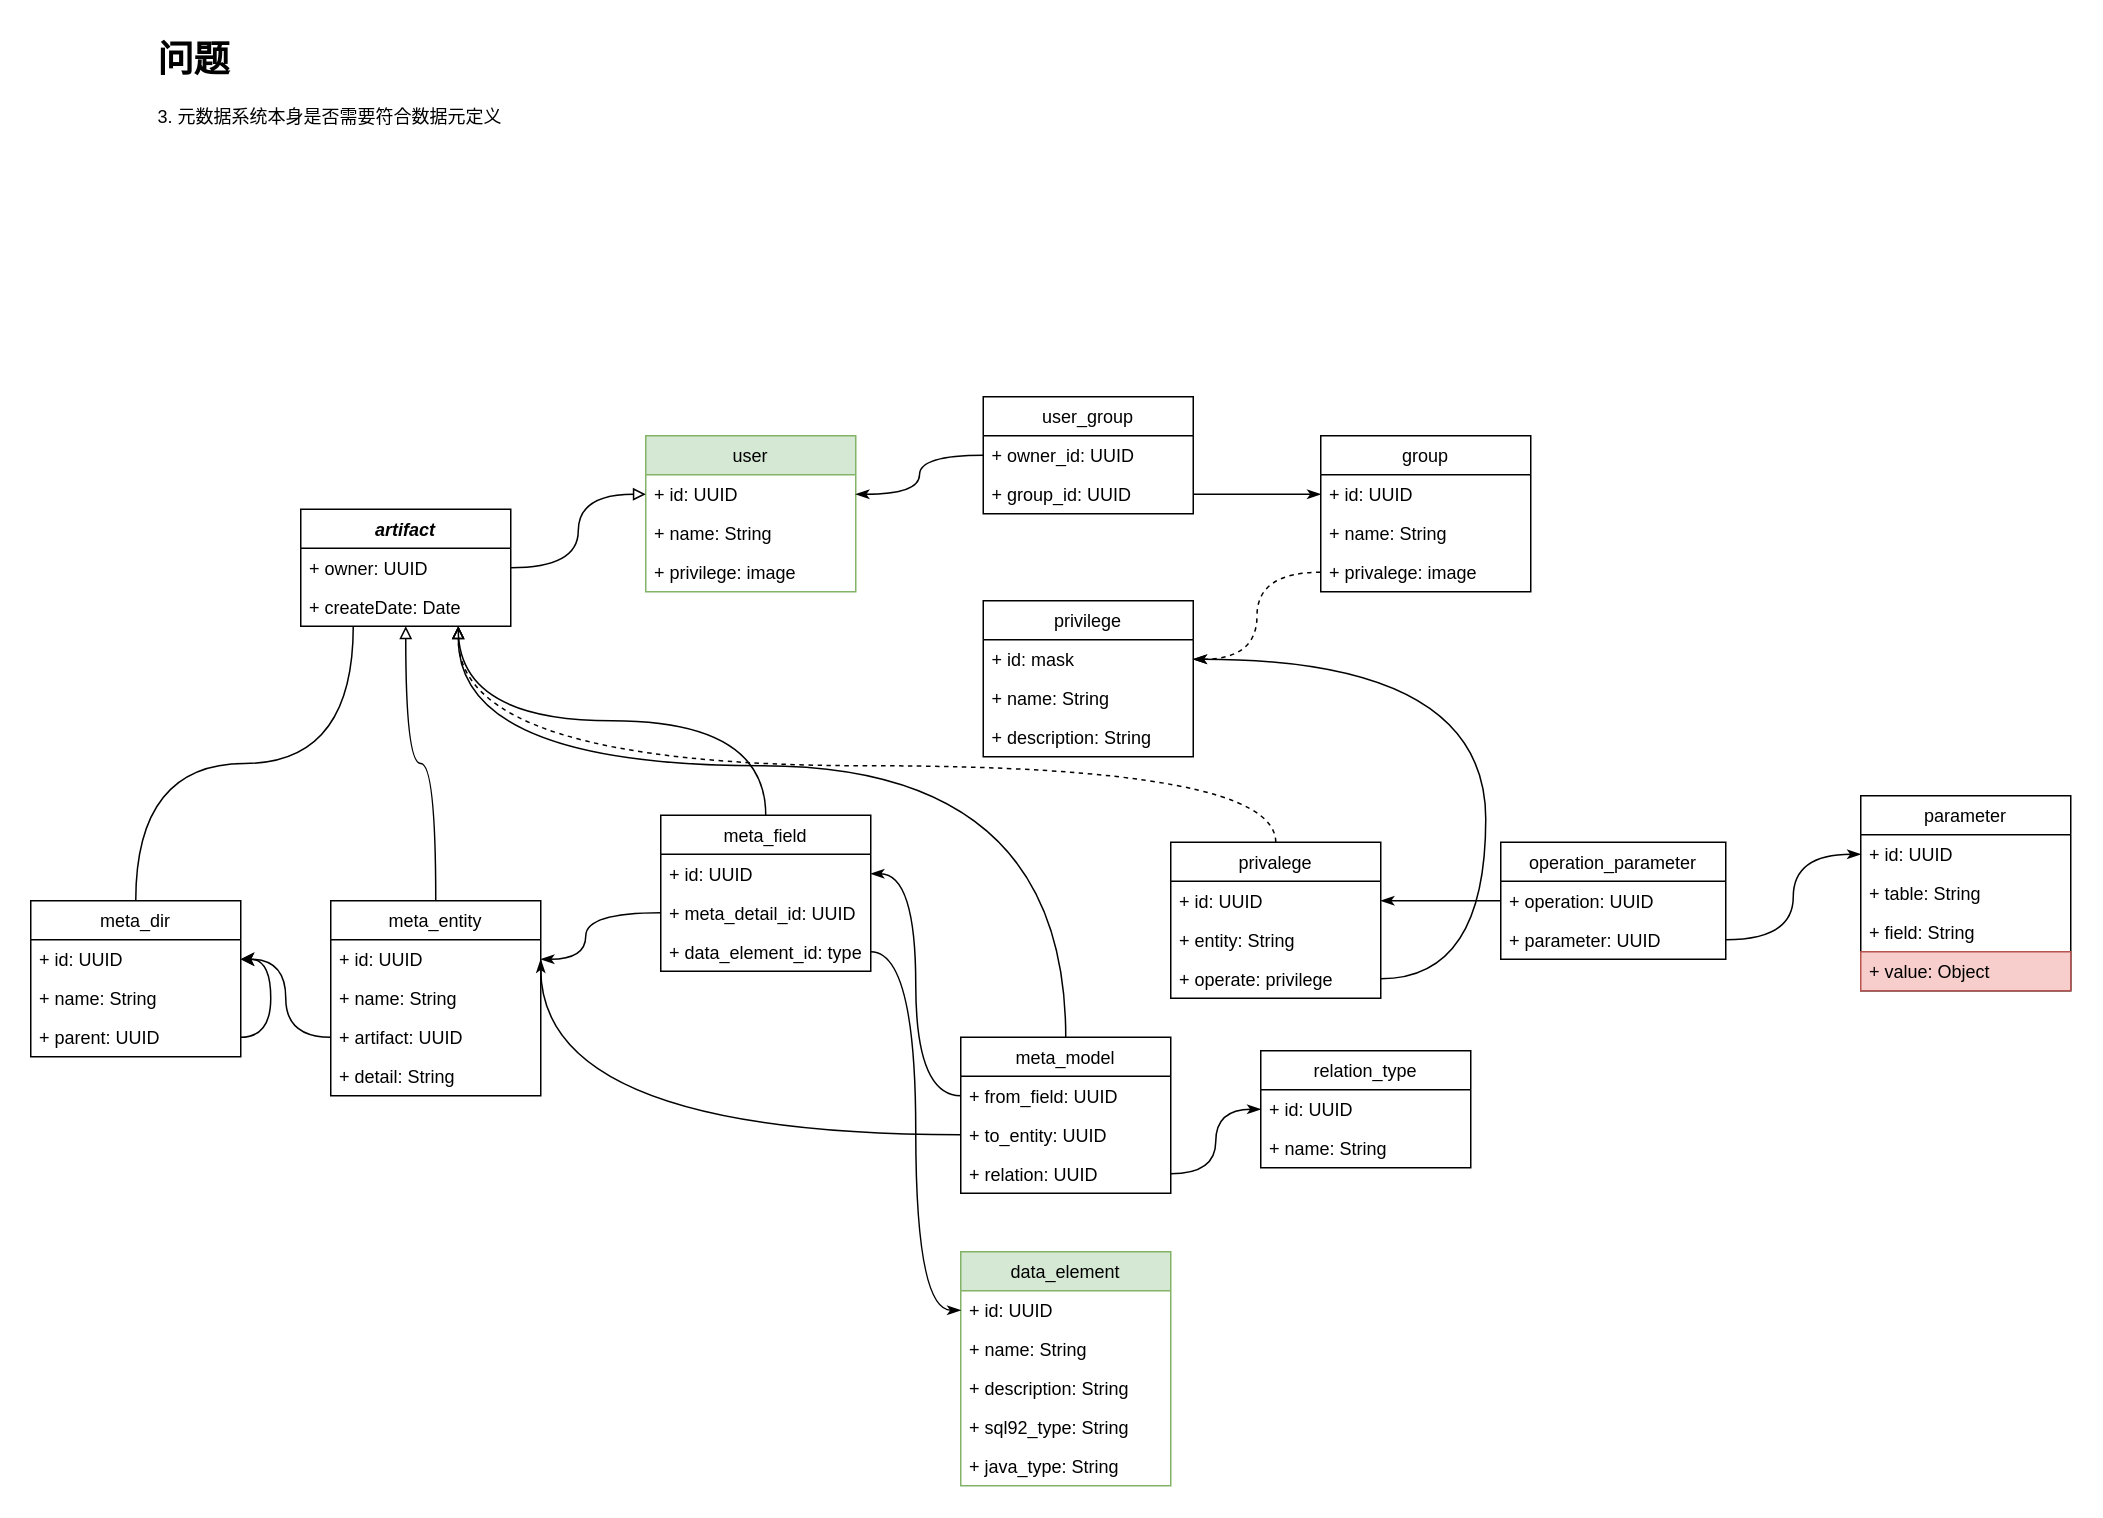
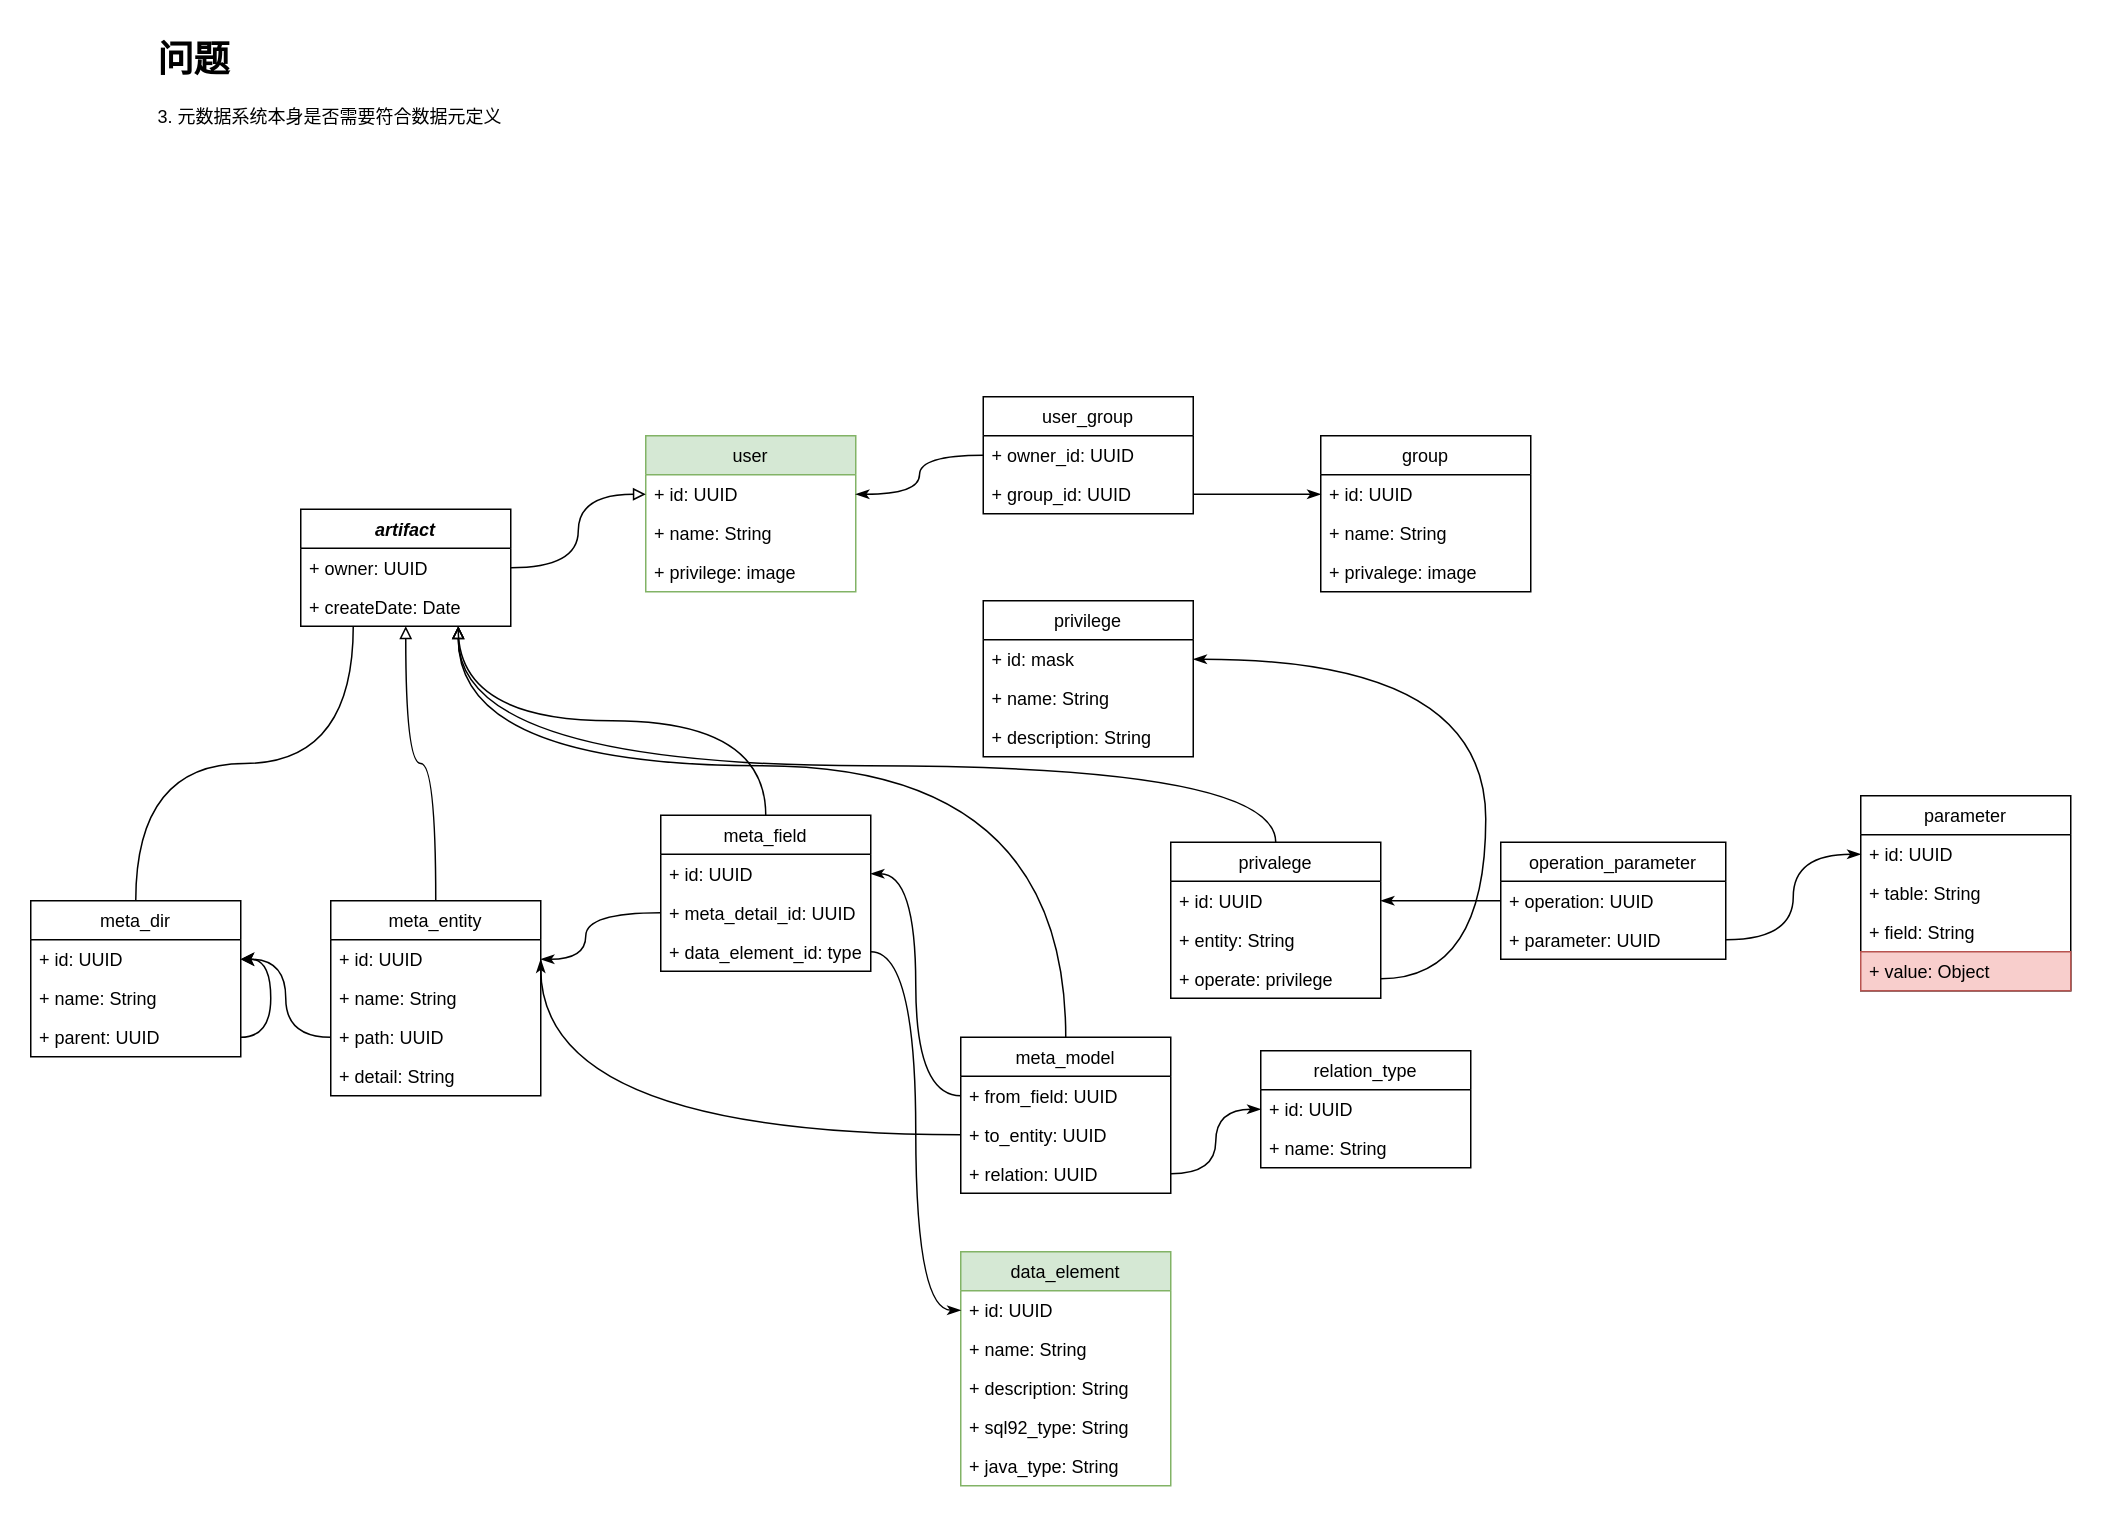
(1259, 601) -> none
(1048, 771) -> (1048, 771)
(410, 1038) -> (392, 1038)
